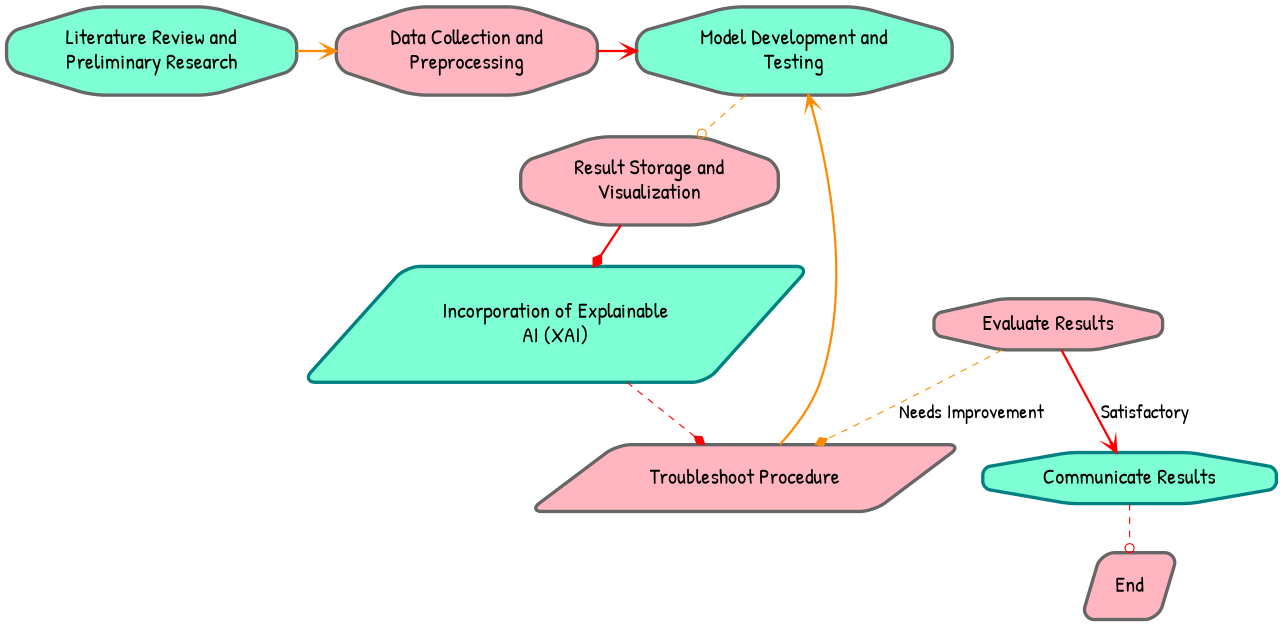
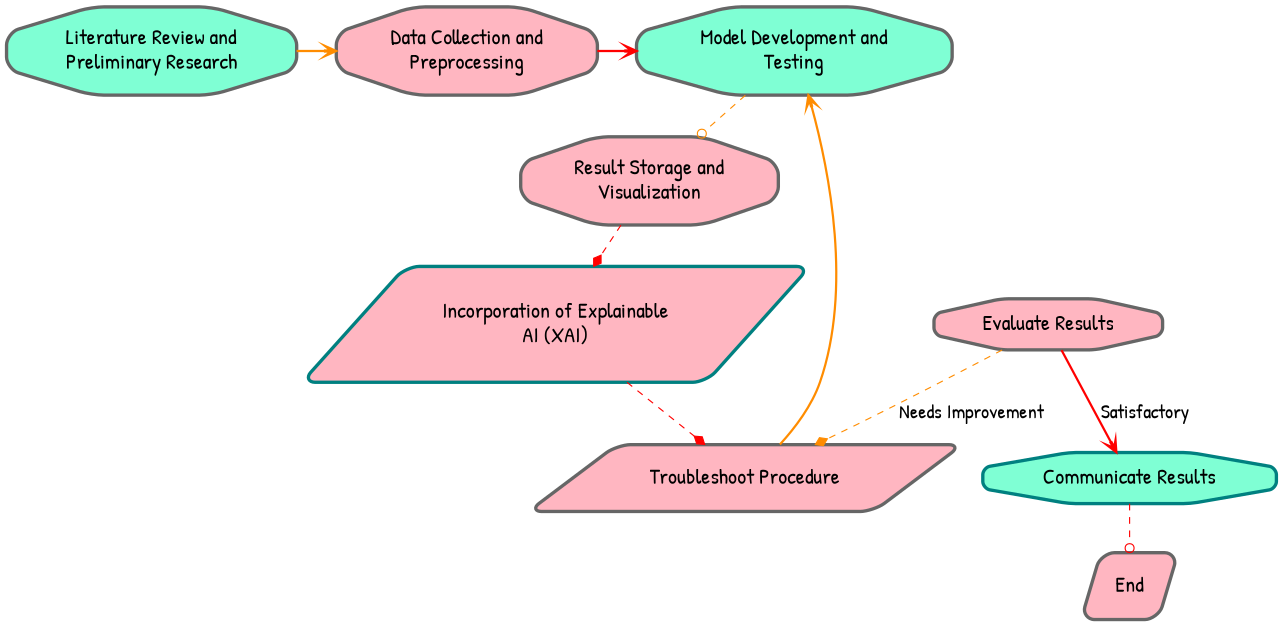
(611, 240) -> (611, 240)
(556, 324) -> (556, 324)
